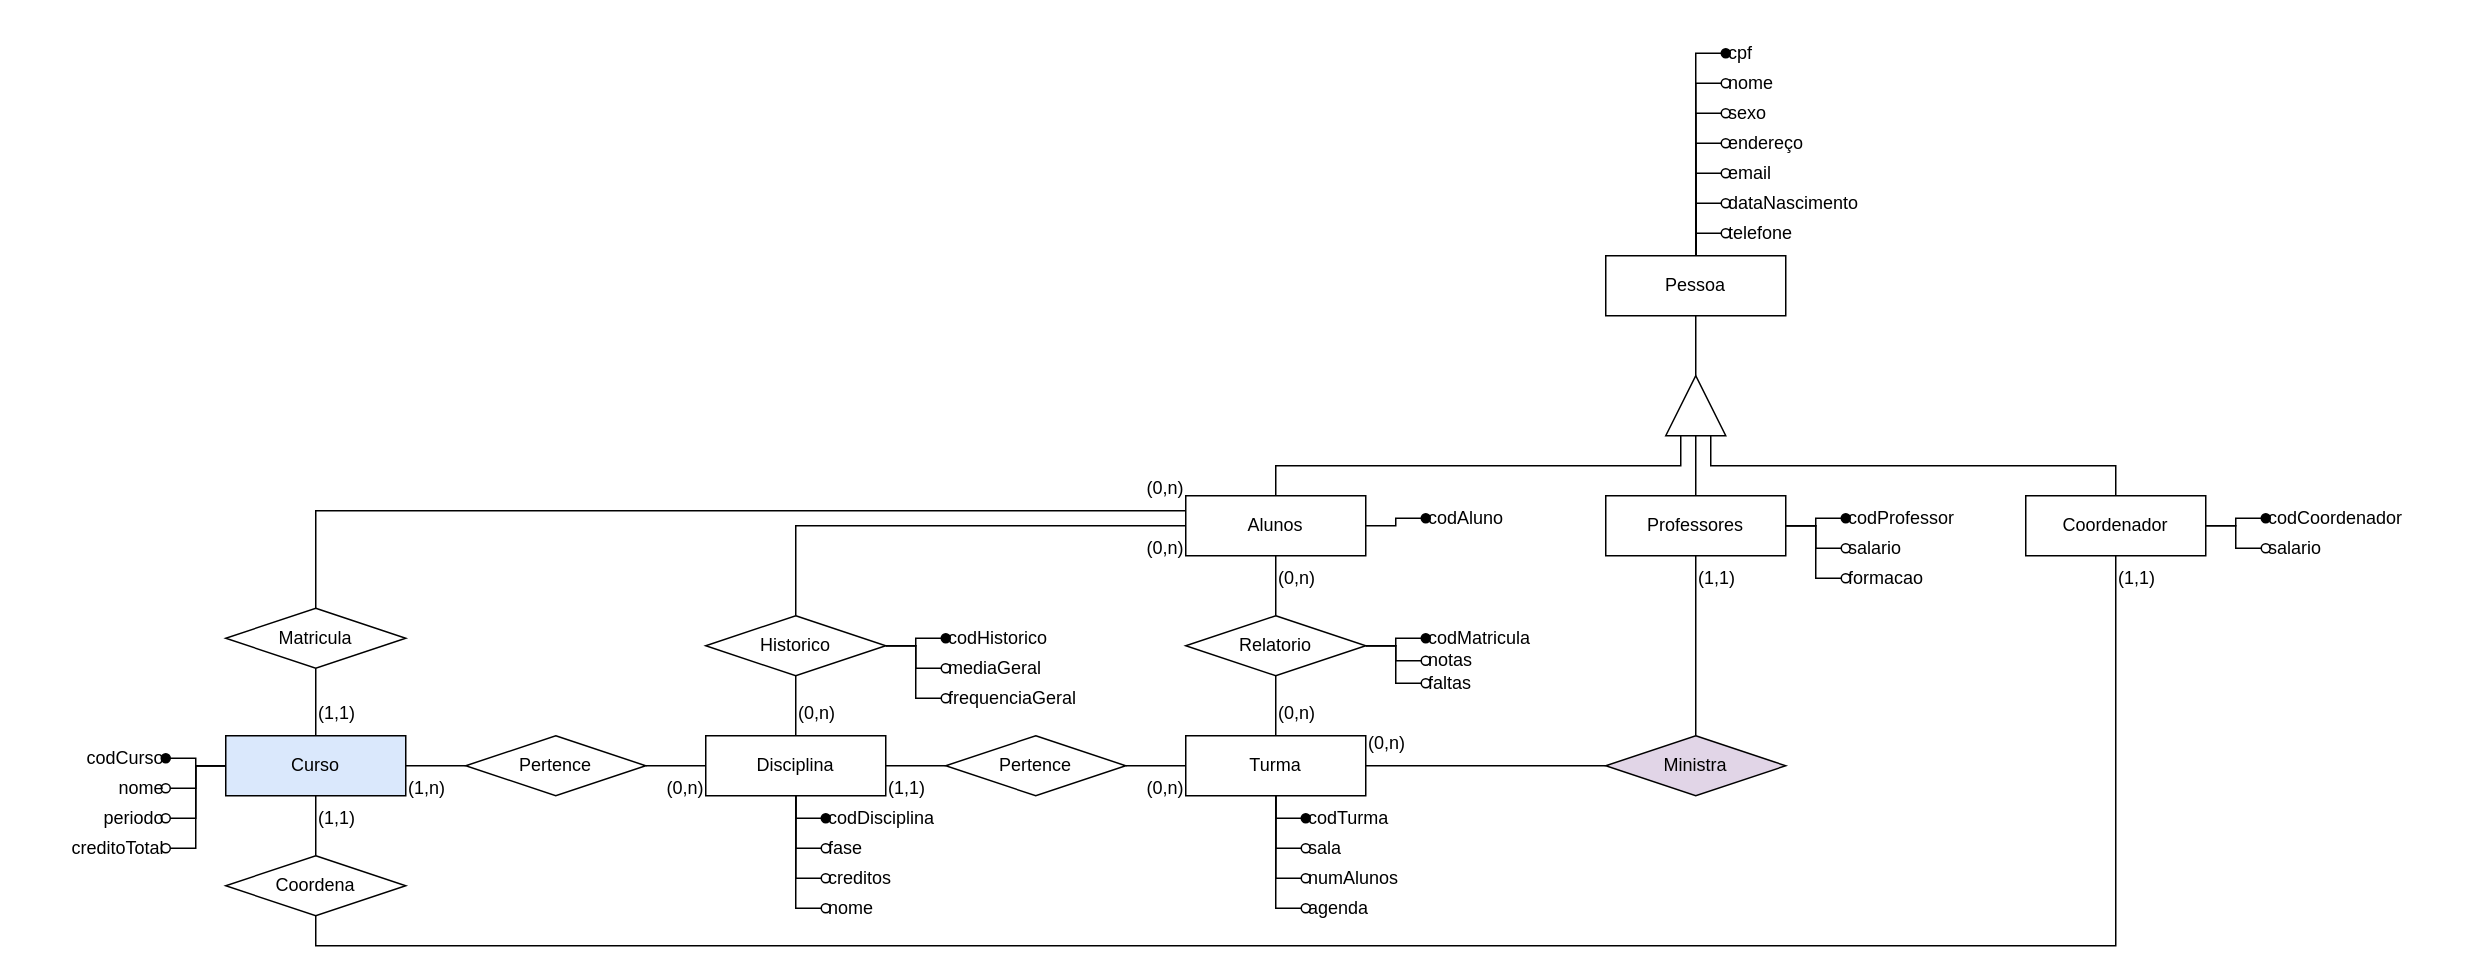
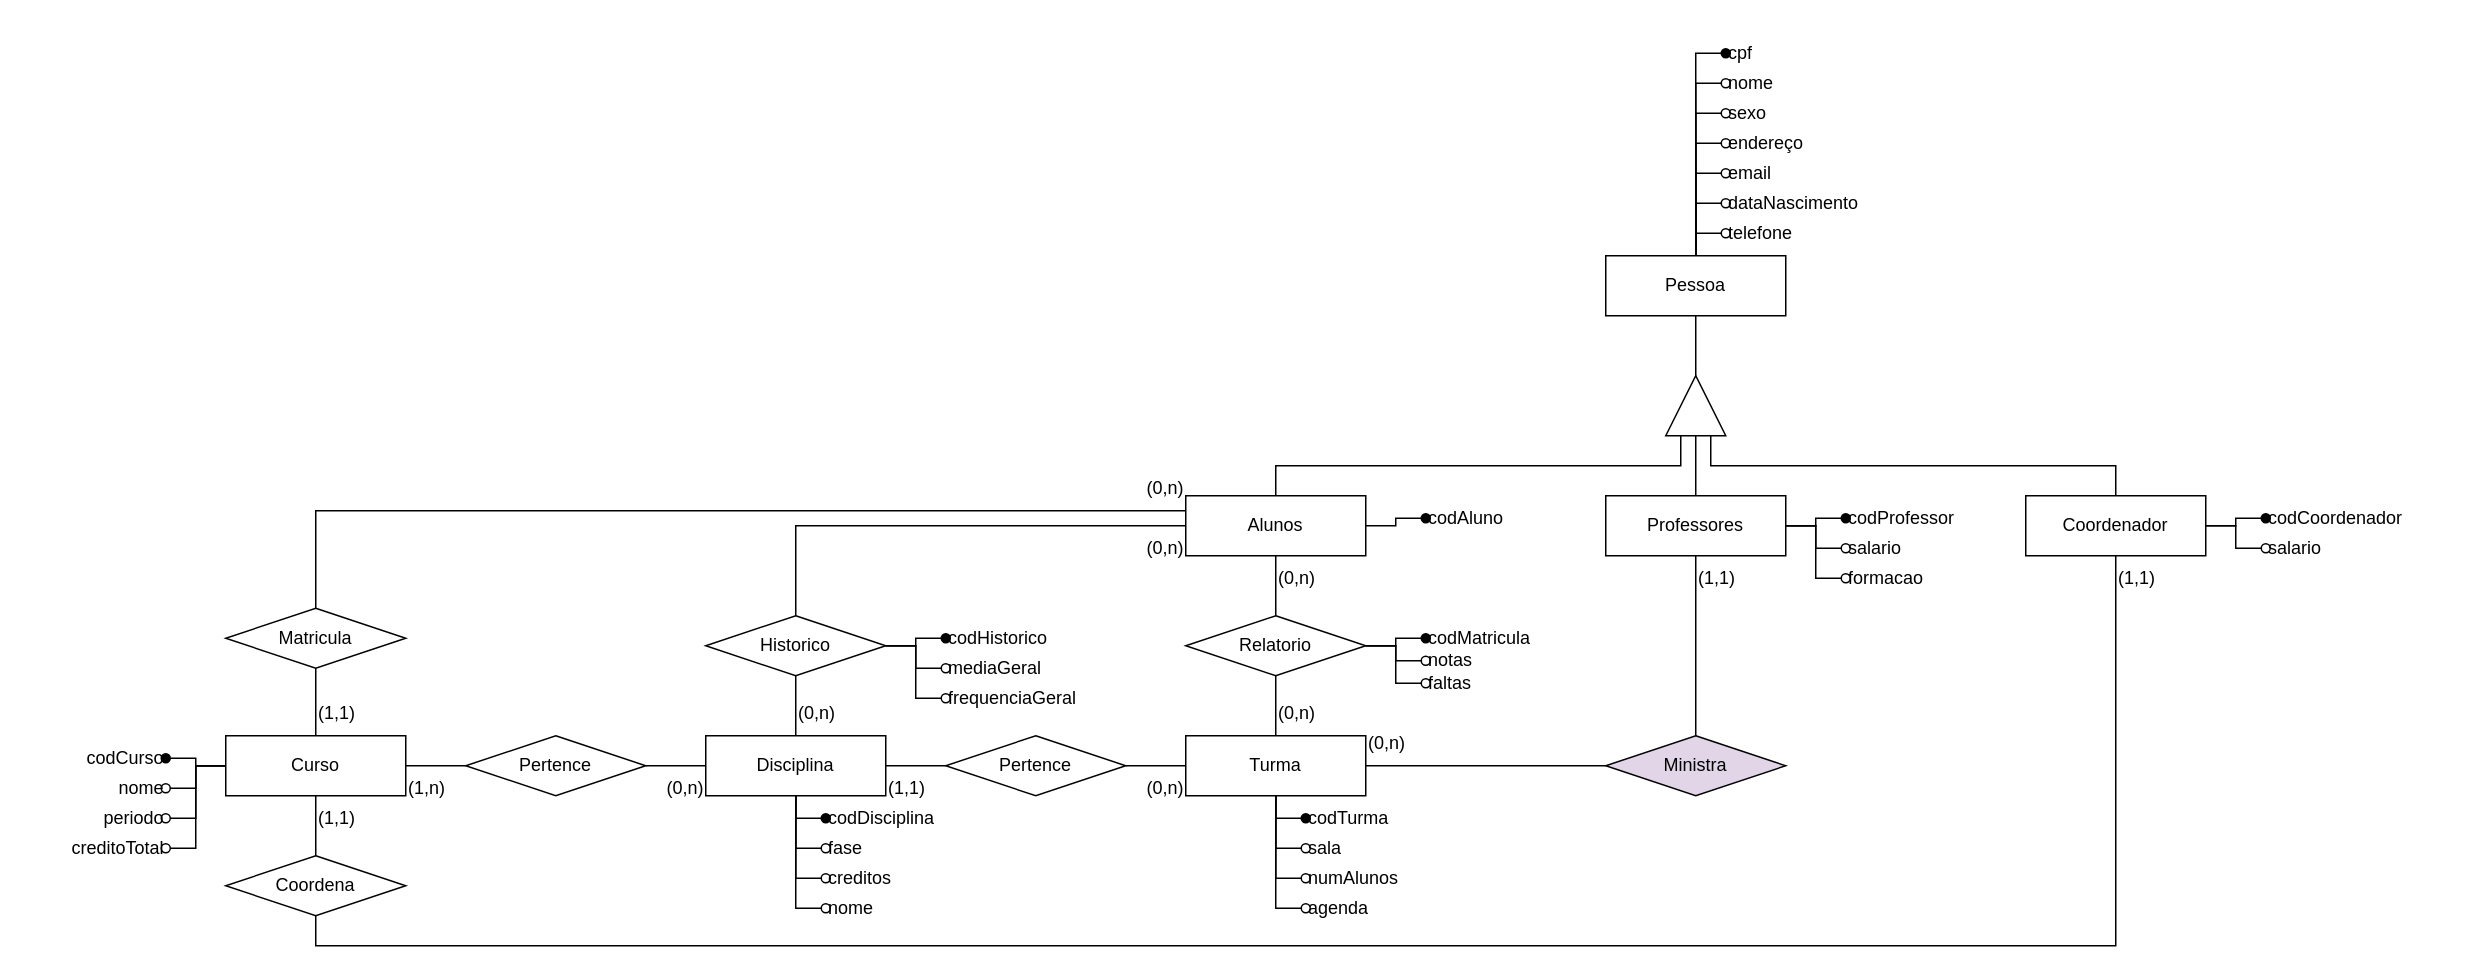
(316, 766) -> (316, 766)
